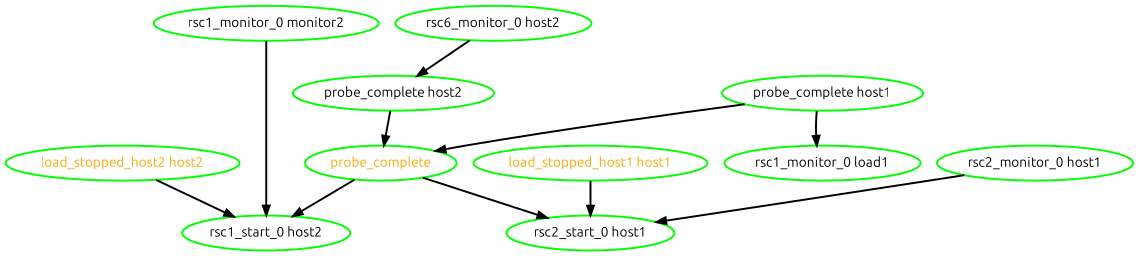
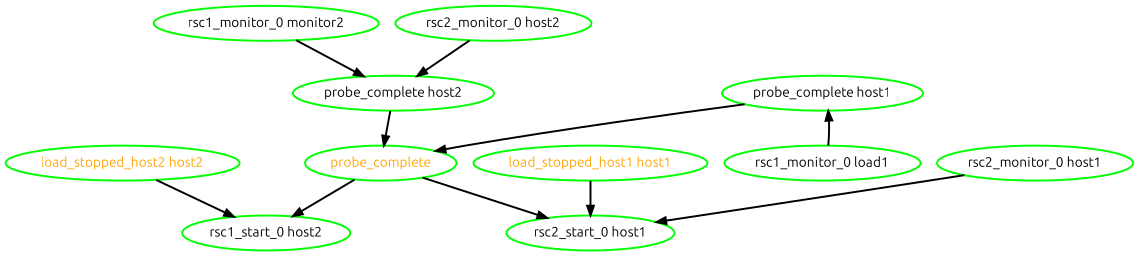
(493, 23) -> (493, 23)
(266, 123) -> (326, 56)
(816, 123) -> (829, 133)
